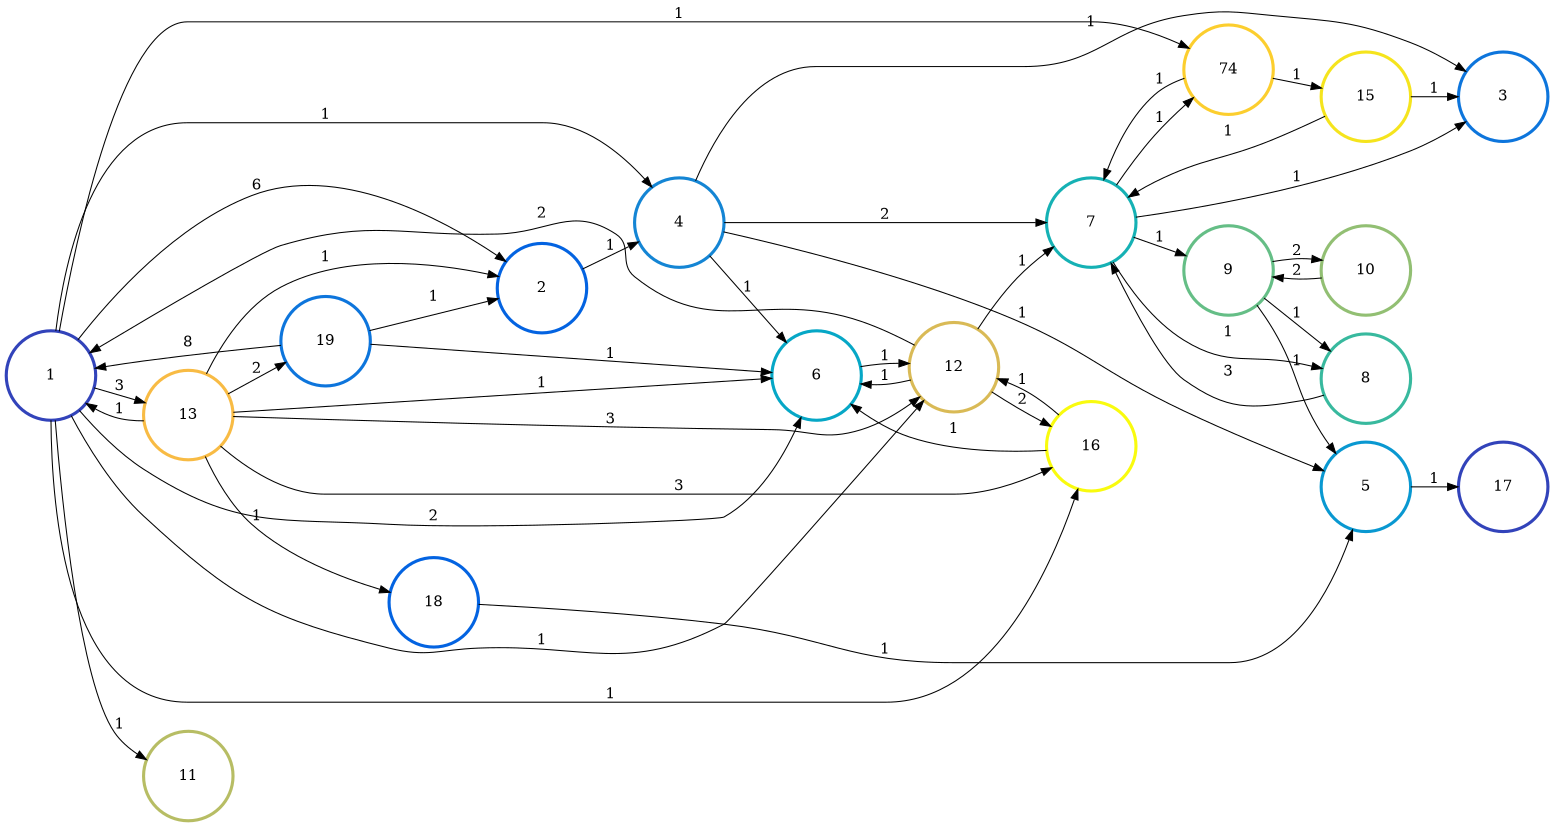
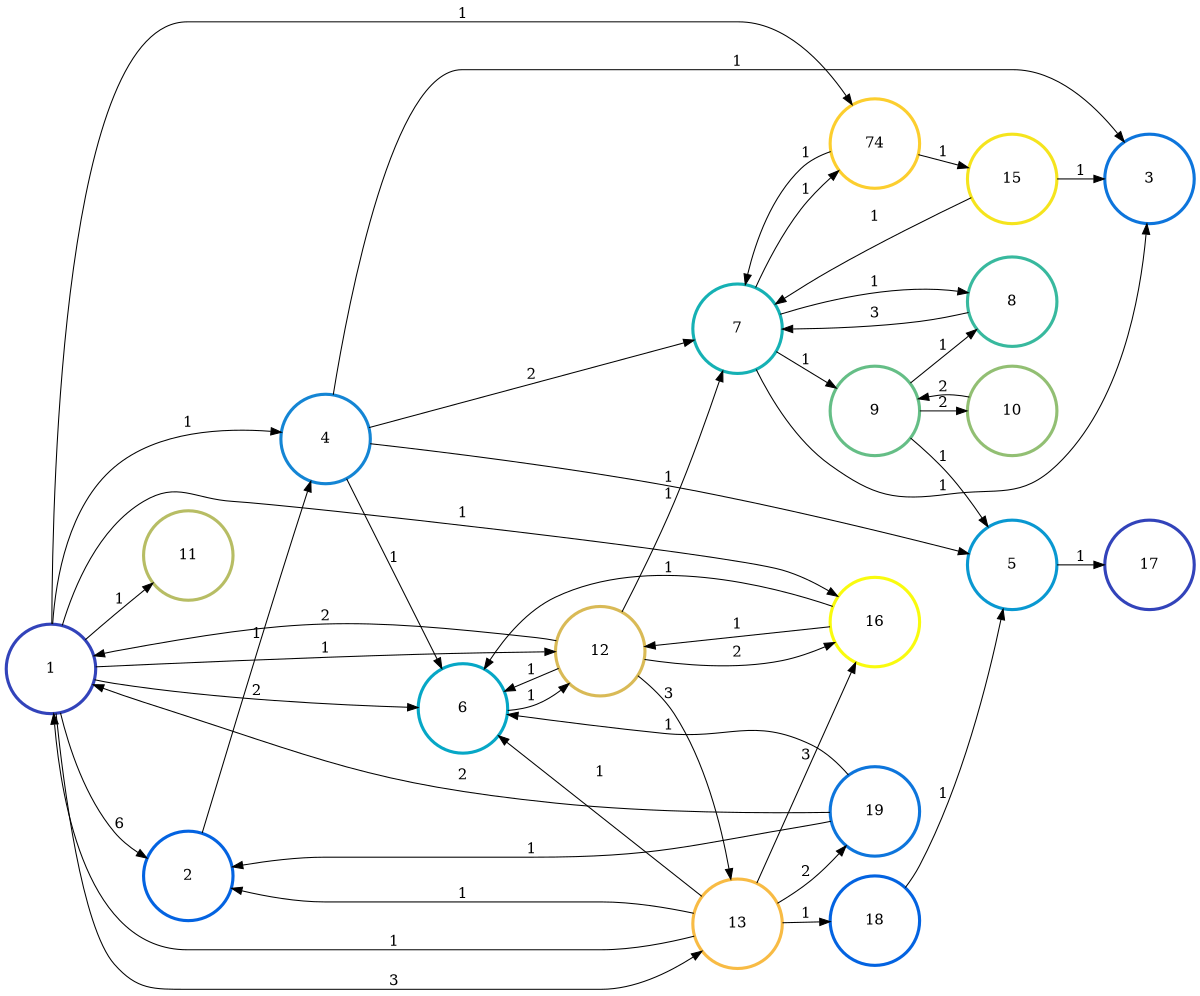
(188, 343) -> (463, 776)
(576, 426) -> (700, 764)
